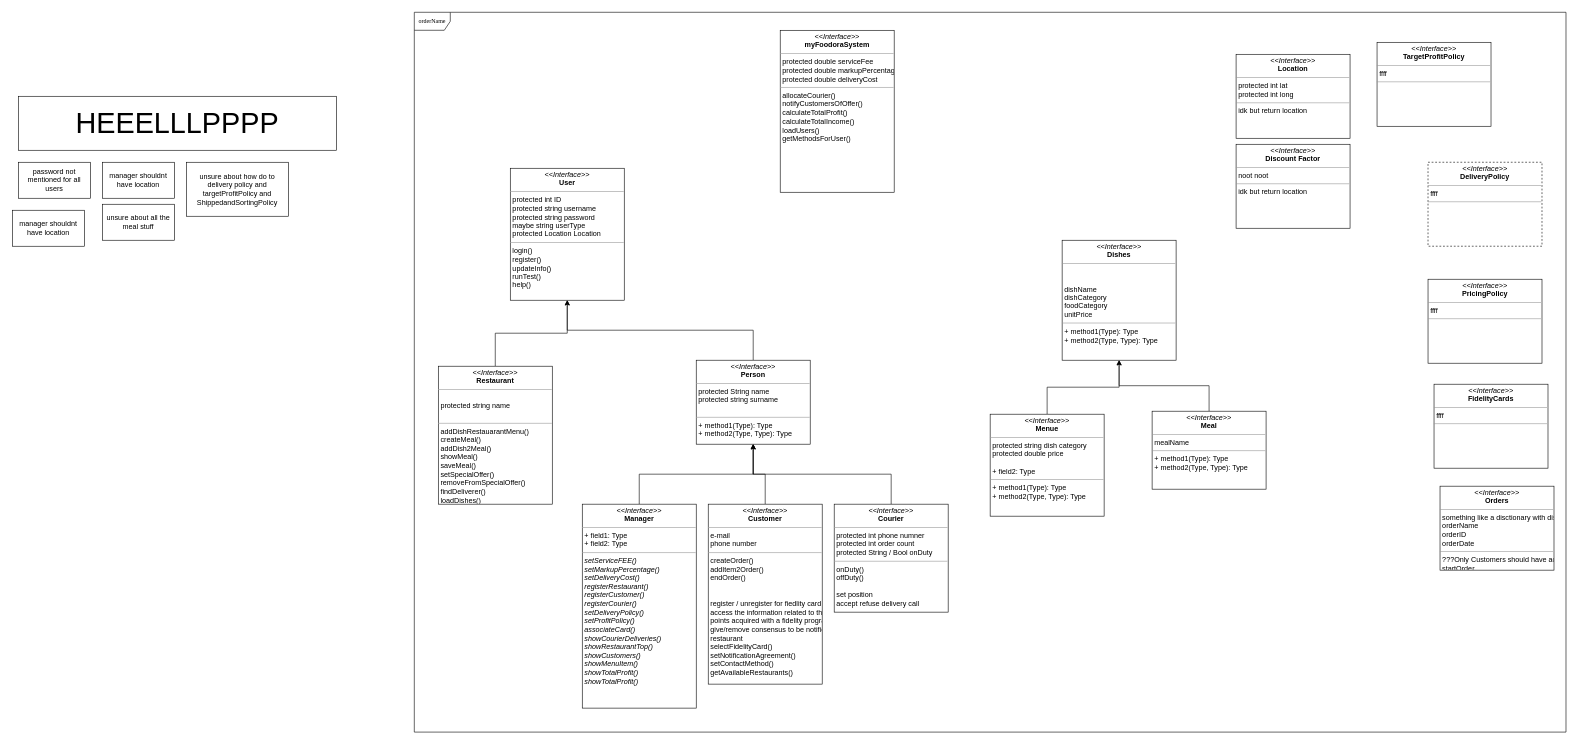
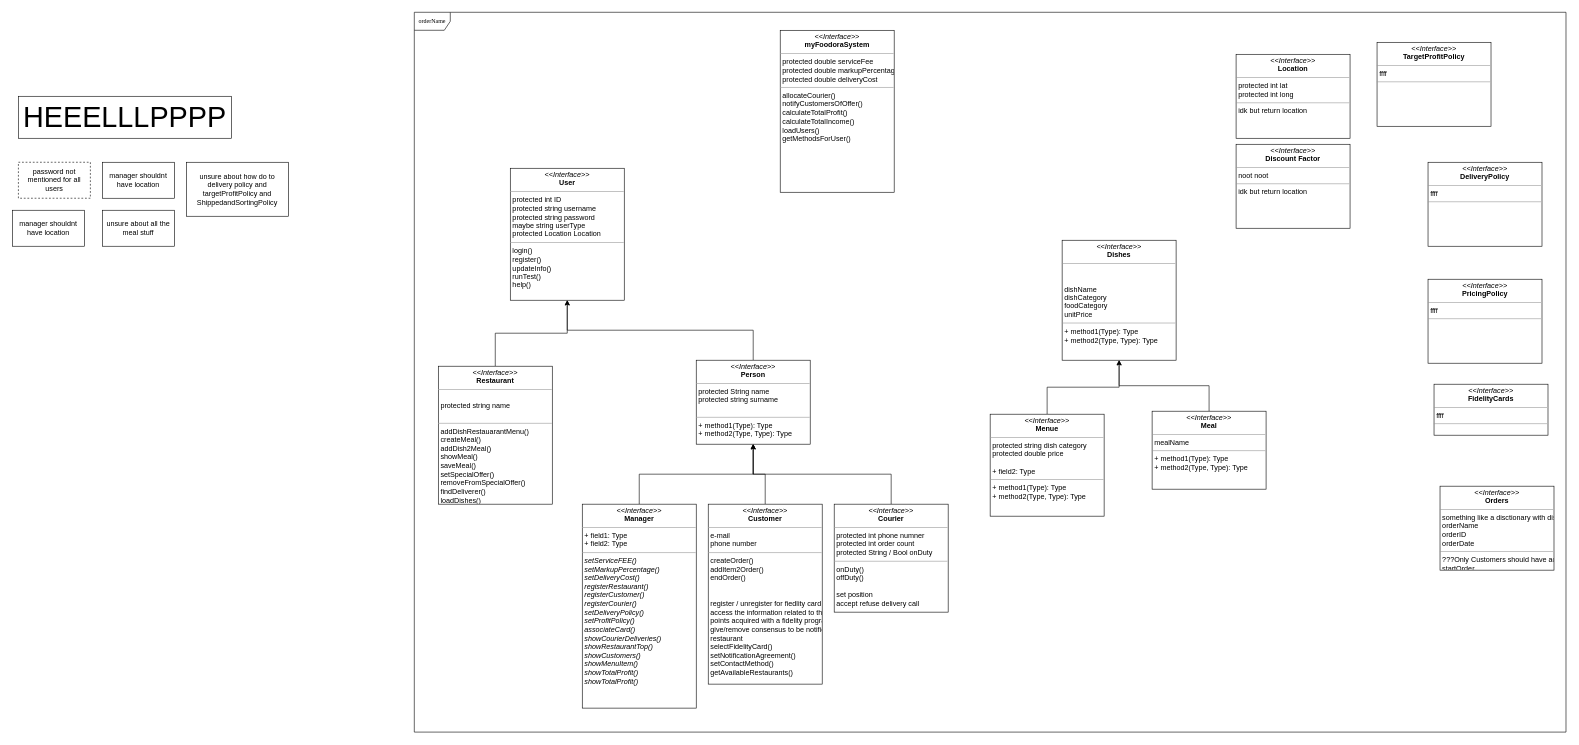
(177, 123) -> (125, 117)
(54, 180) -> (54, 180)
(1485, 204) -> (1485, 204)
(138, 222) -> (138, 228)
(1491, 426) -> (1491, 410)
